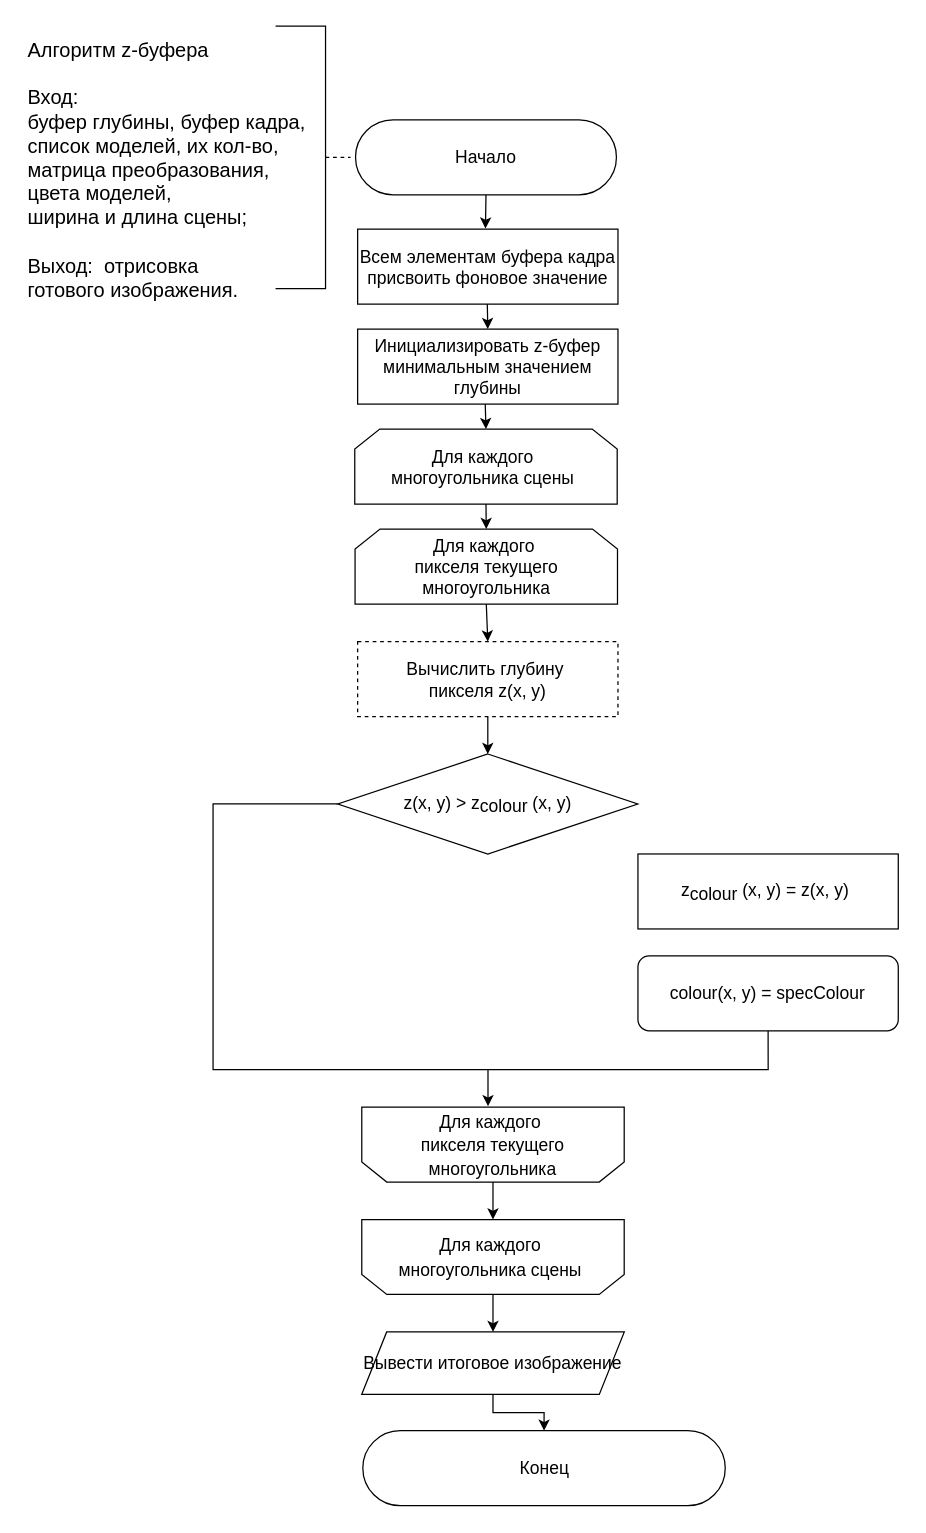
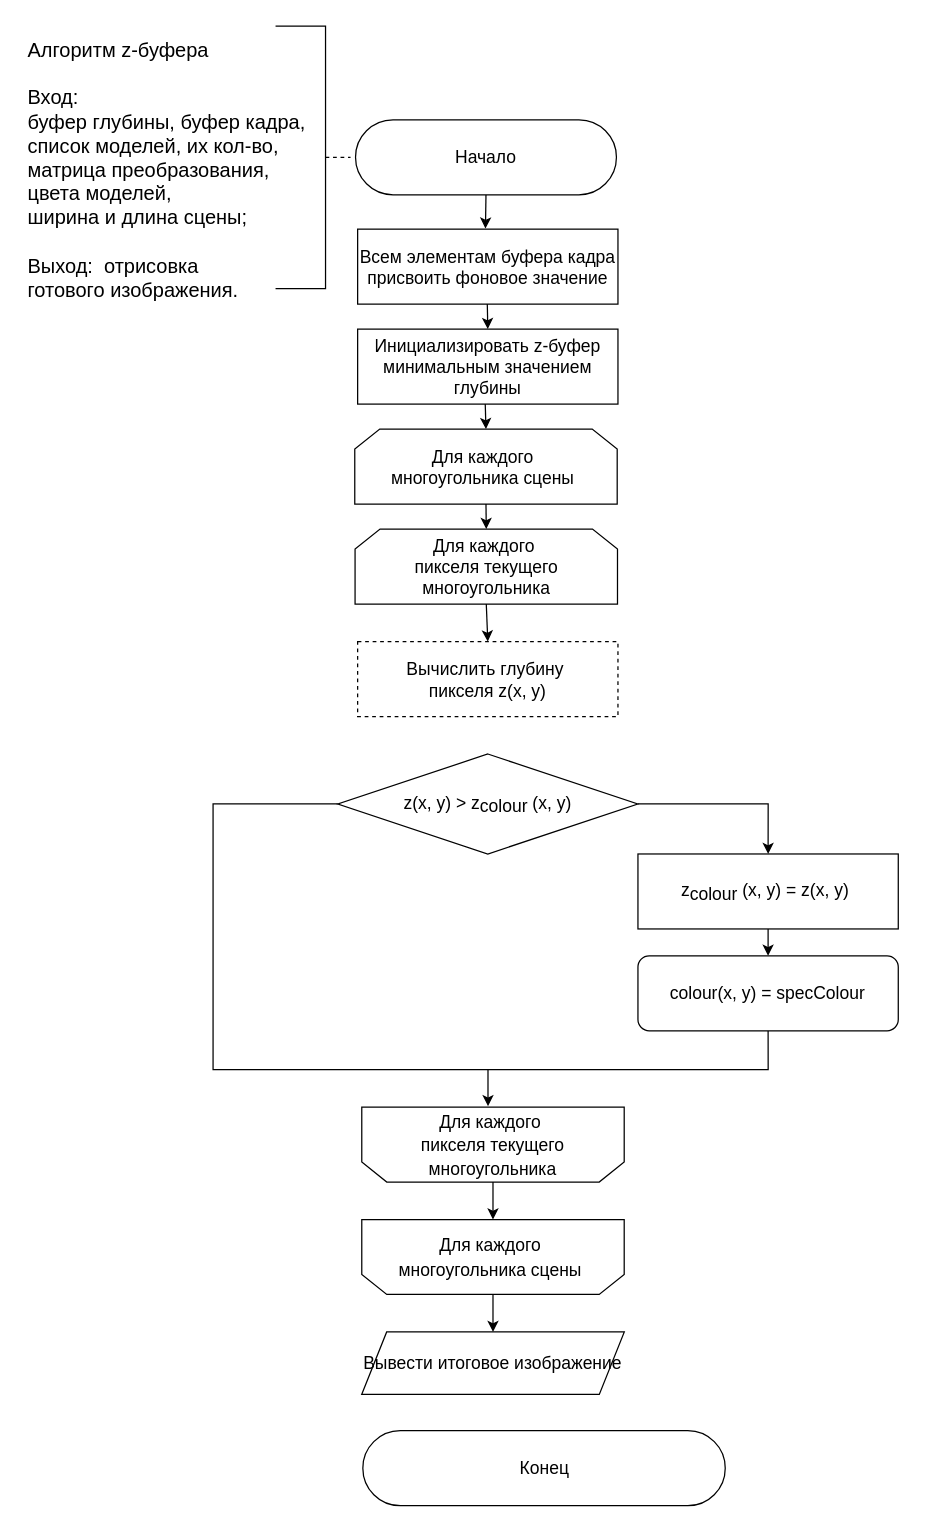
(488, 731) -> none
none -> (724, 804)
none -> (768, 938)
(514, 1413) -> none
